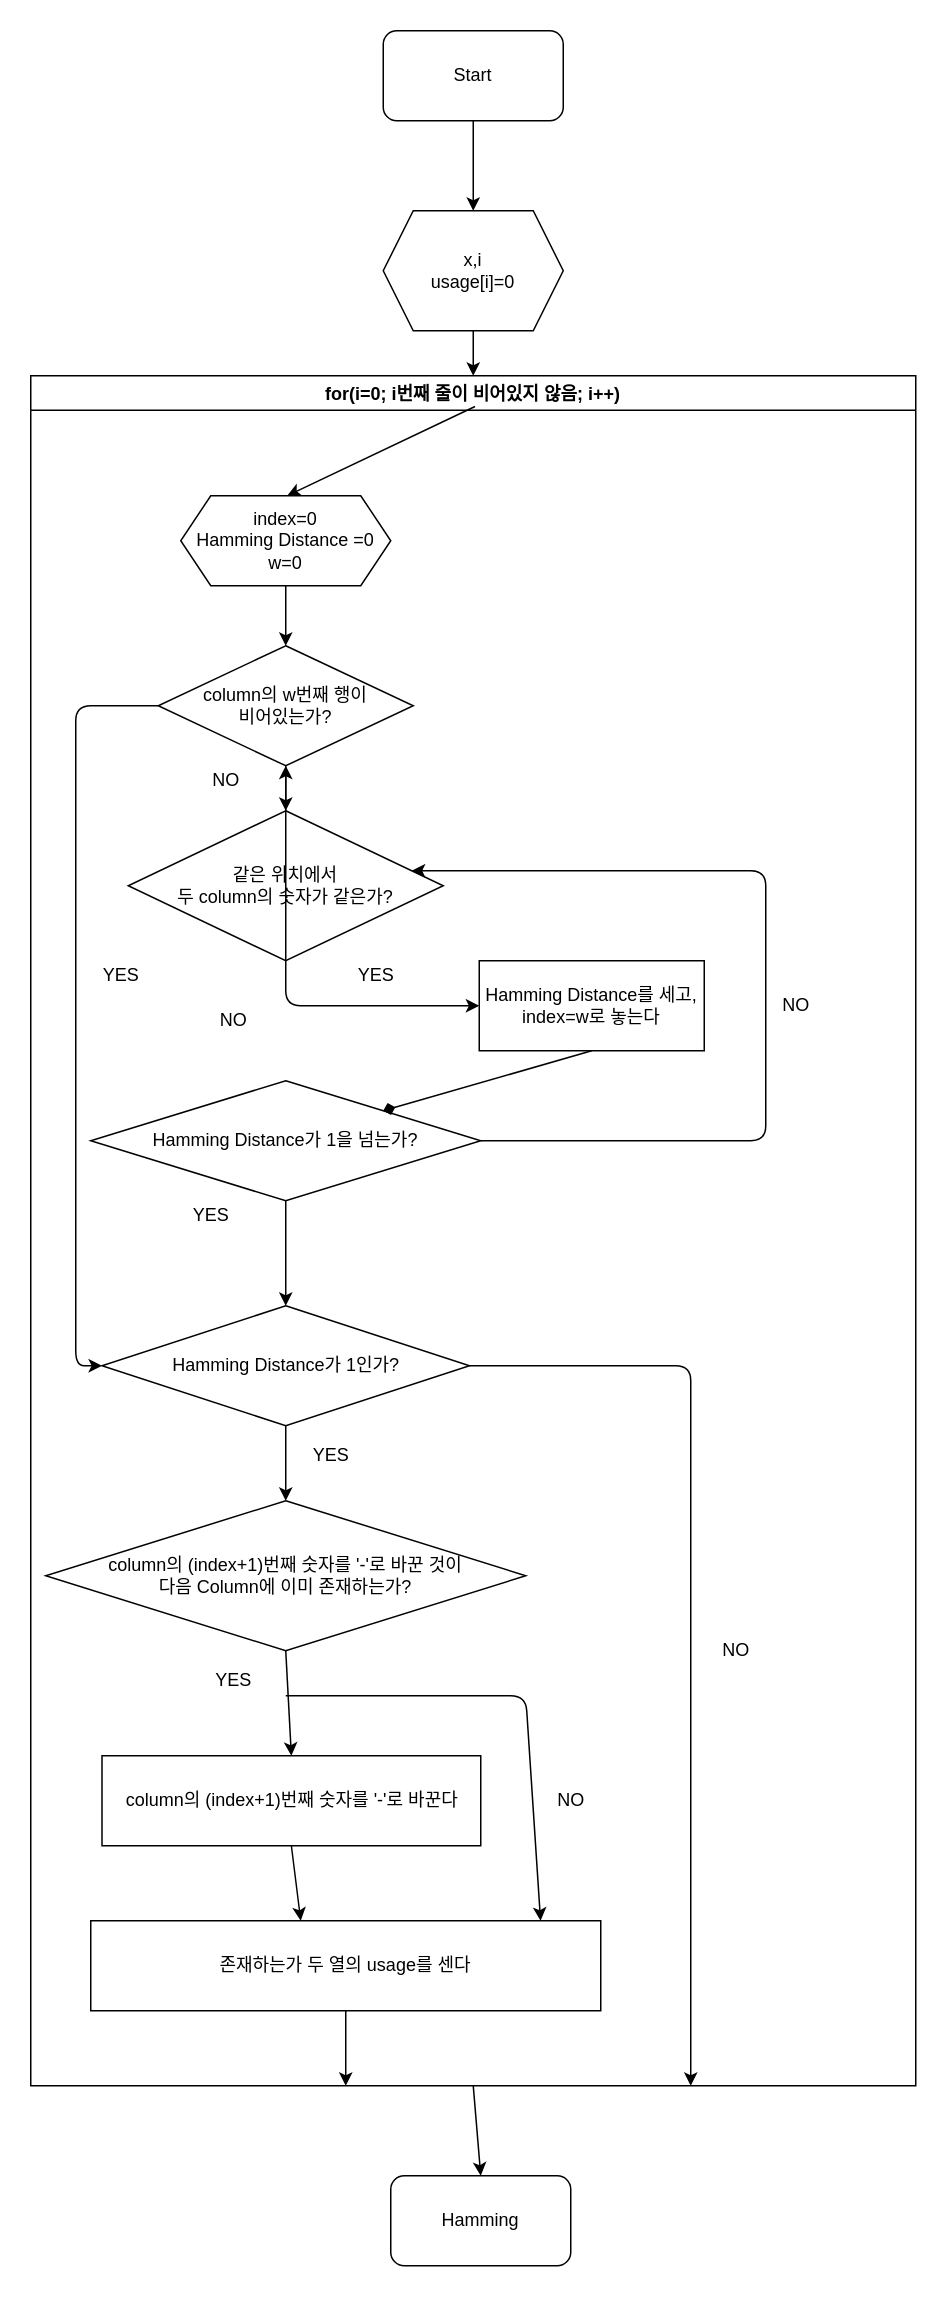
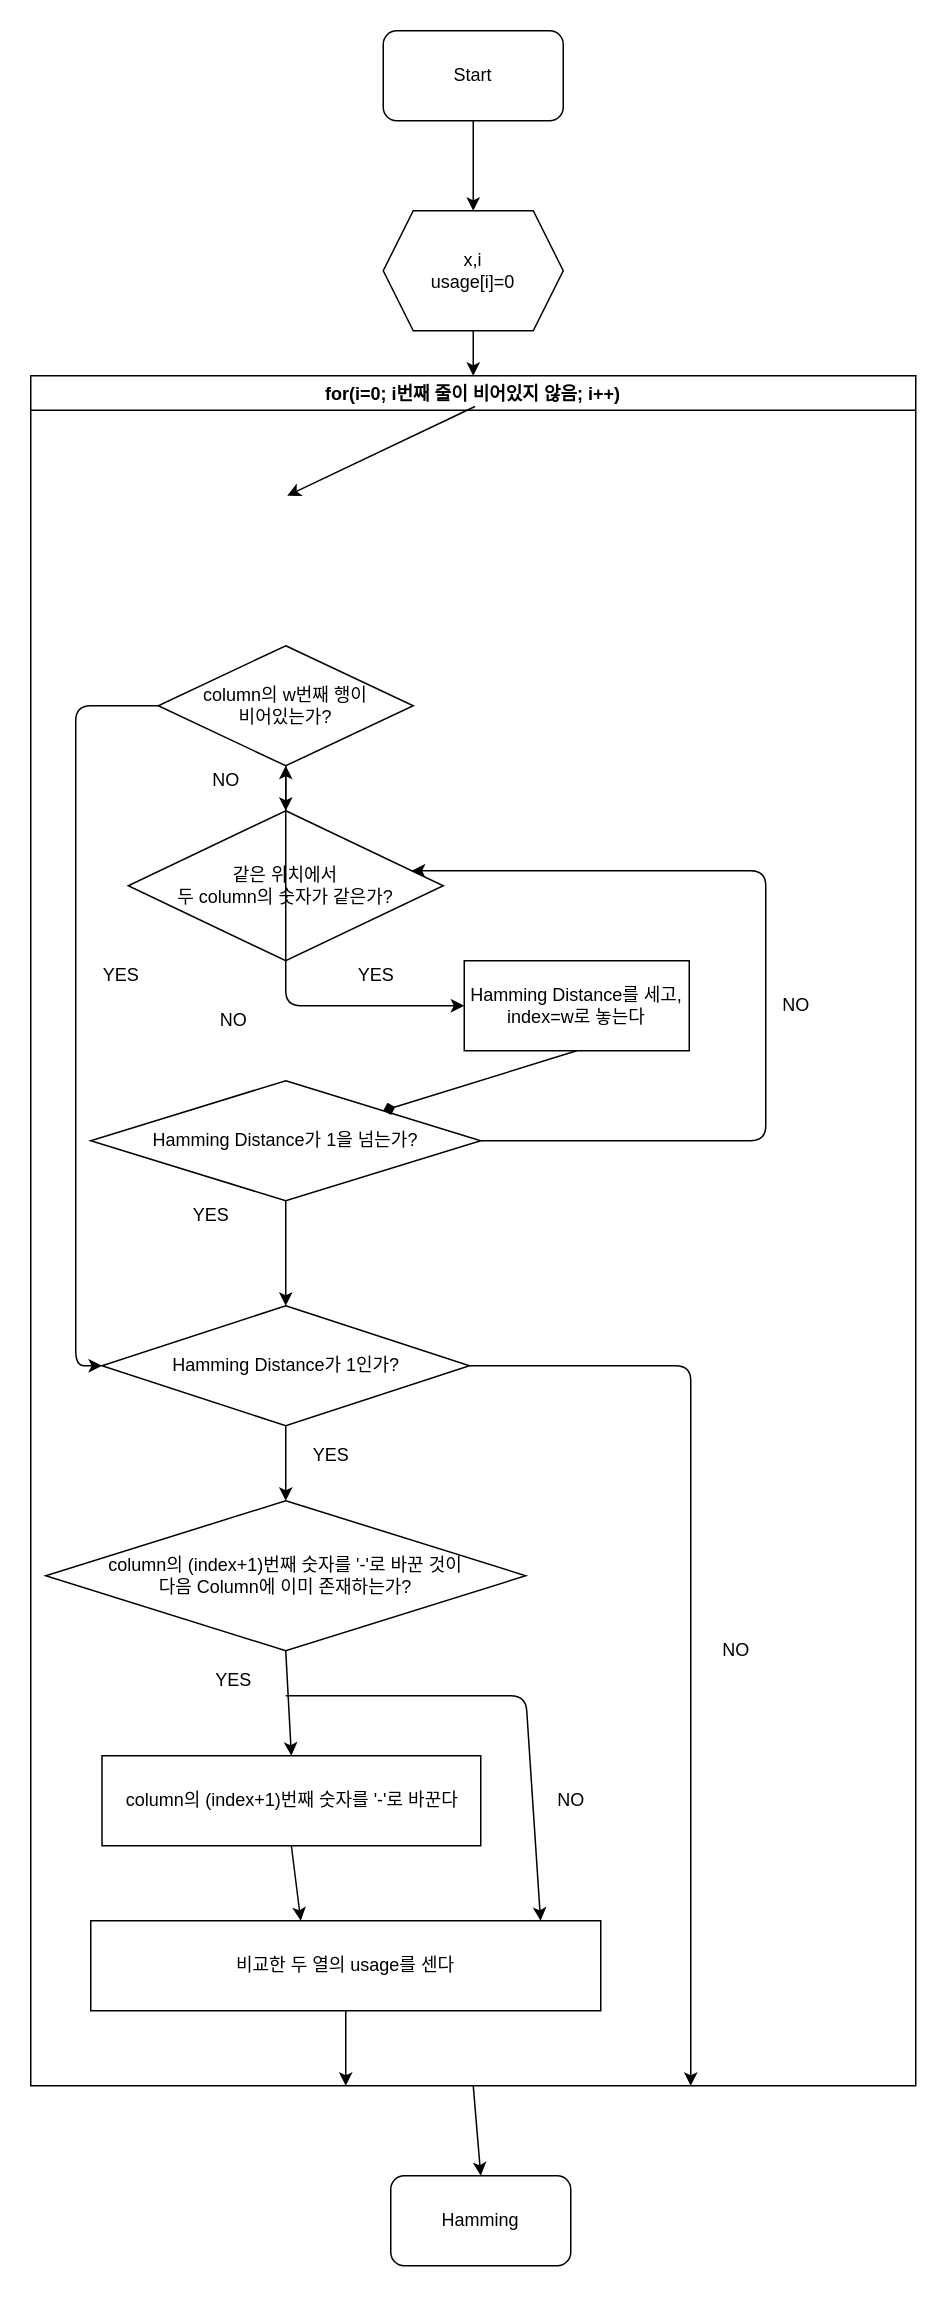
(286, 541) -> none
(286, 611) -> none
(592, 1006) -> (577, 1006)
(346, 1966) -> (346, 1966)
